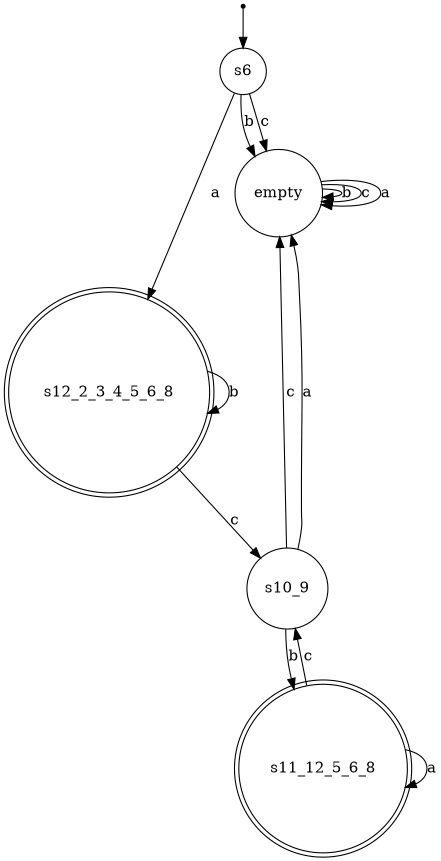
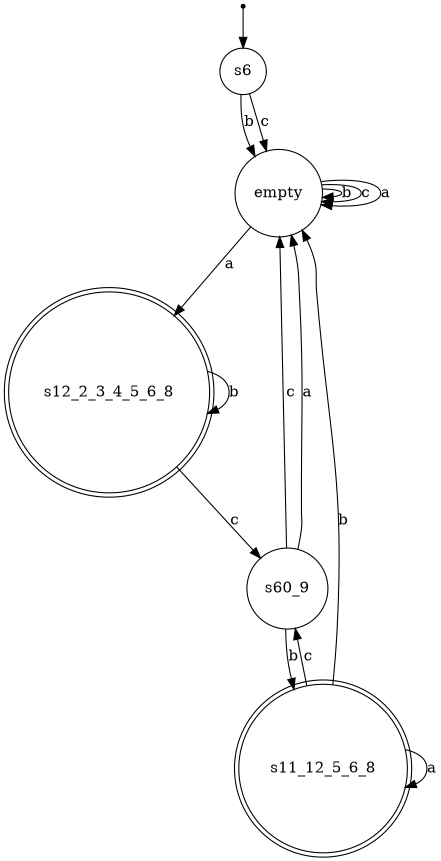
(193, 191) -> (216, 267)
none -> (335, 461)
(287, 589) -> (287, 589)
